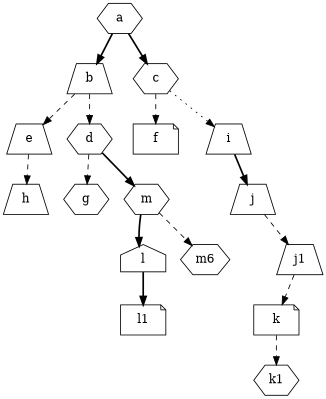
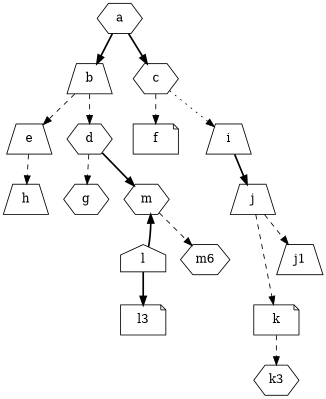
(139, 226) -> (150, 235)
(290, 286) -> (264, 255)
(143, 320) -> (143, 320)
(276, 380) -> (276, 380)
